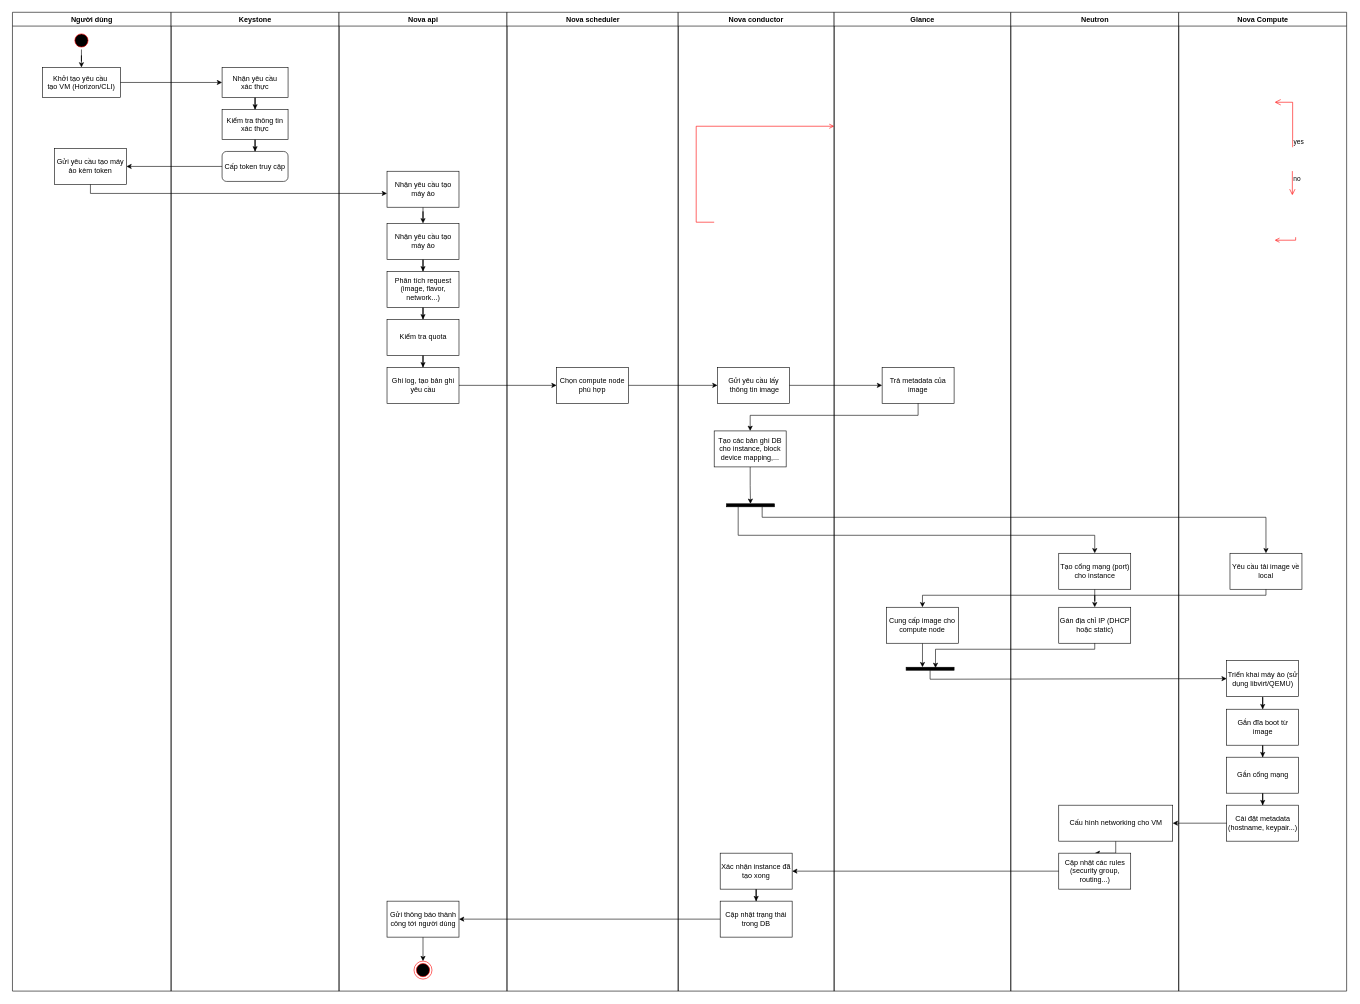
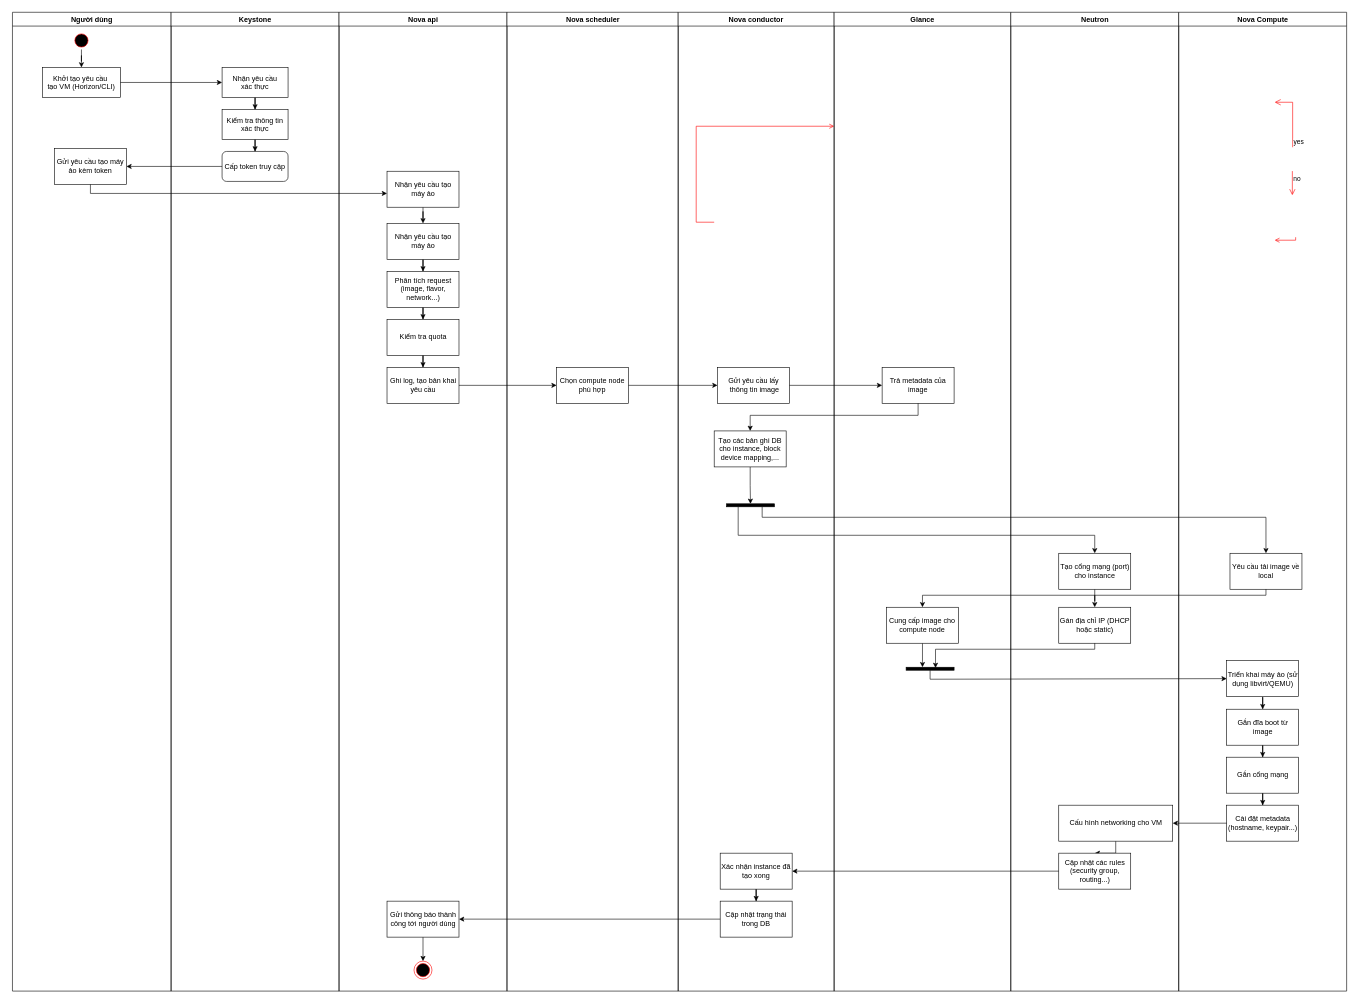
(423, 386) -> (423, 386)
